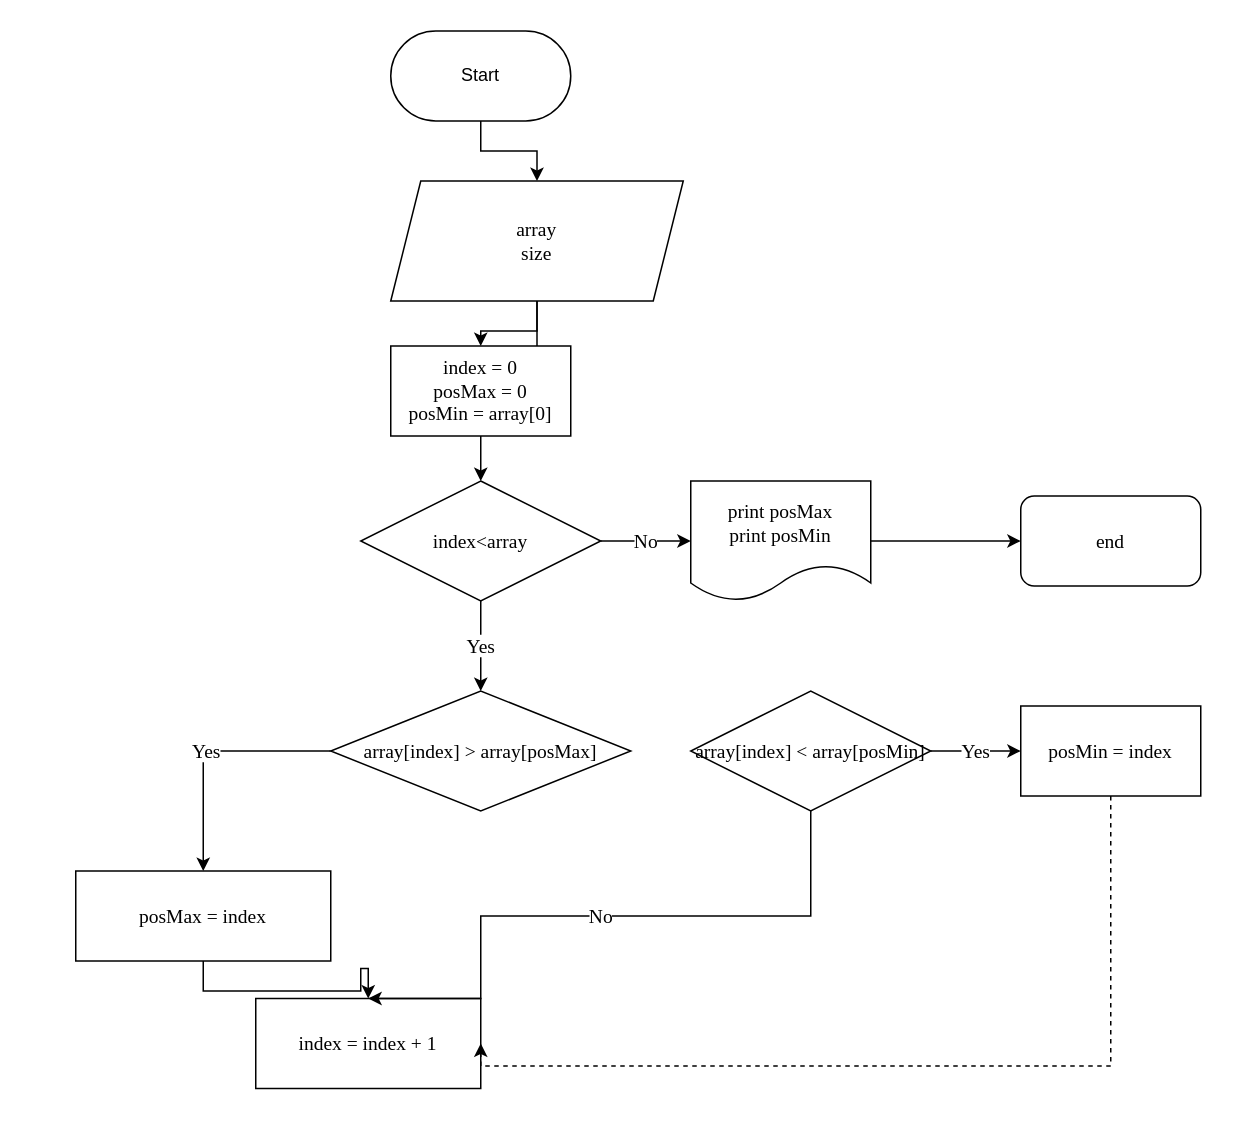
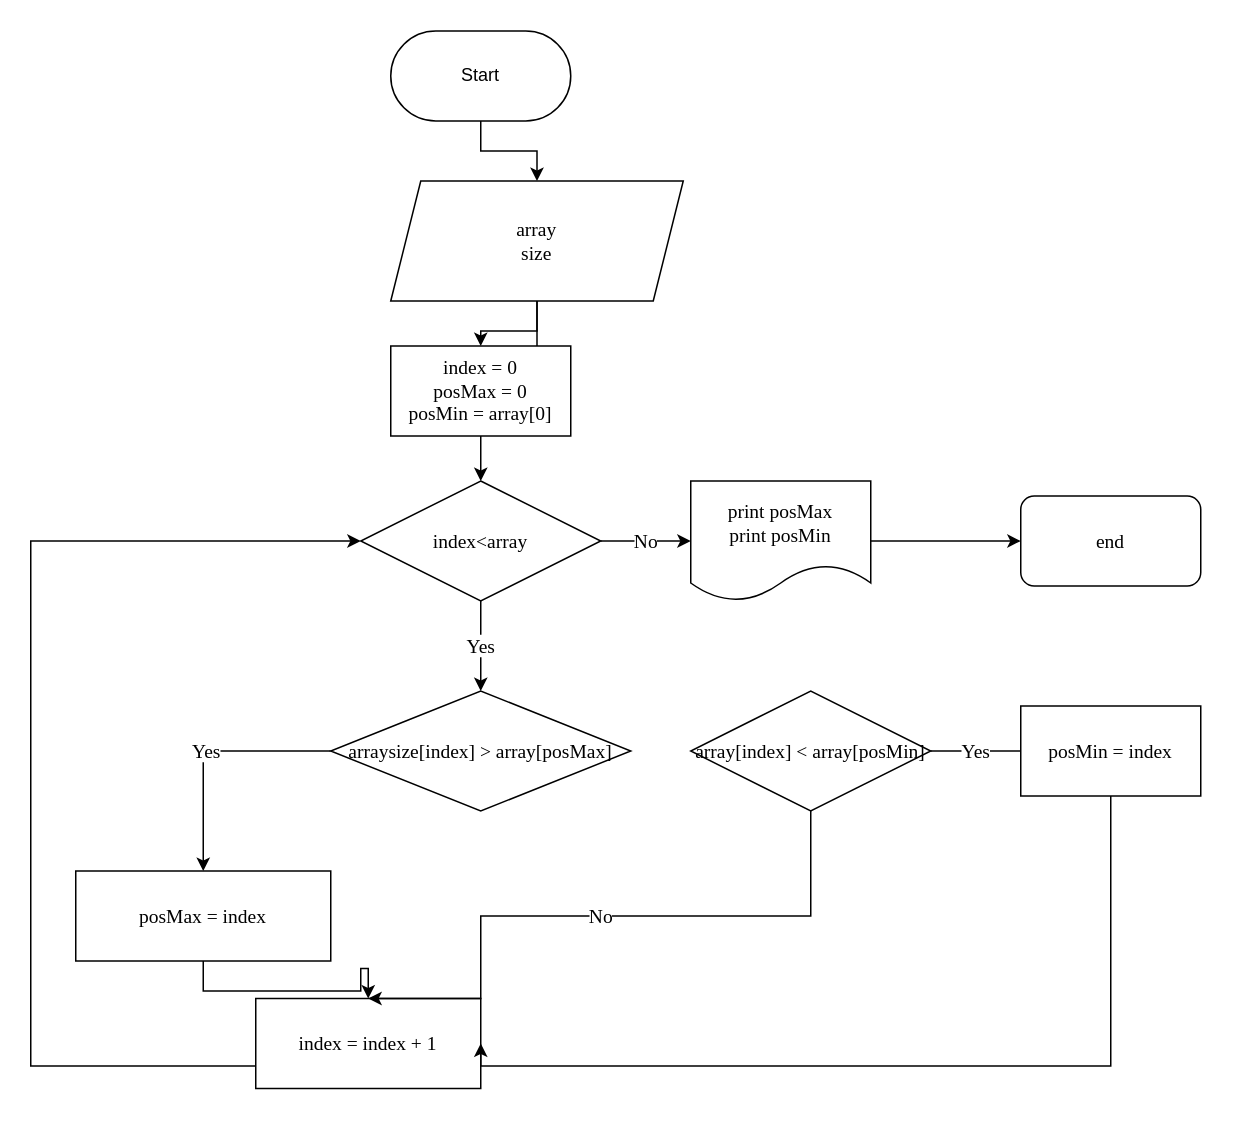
(481, 751) -> (481, 751)
(1009, 751) -> (1013, 751)
none -> (31, 756)
(929, 1066) -> (929, 1066)
